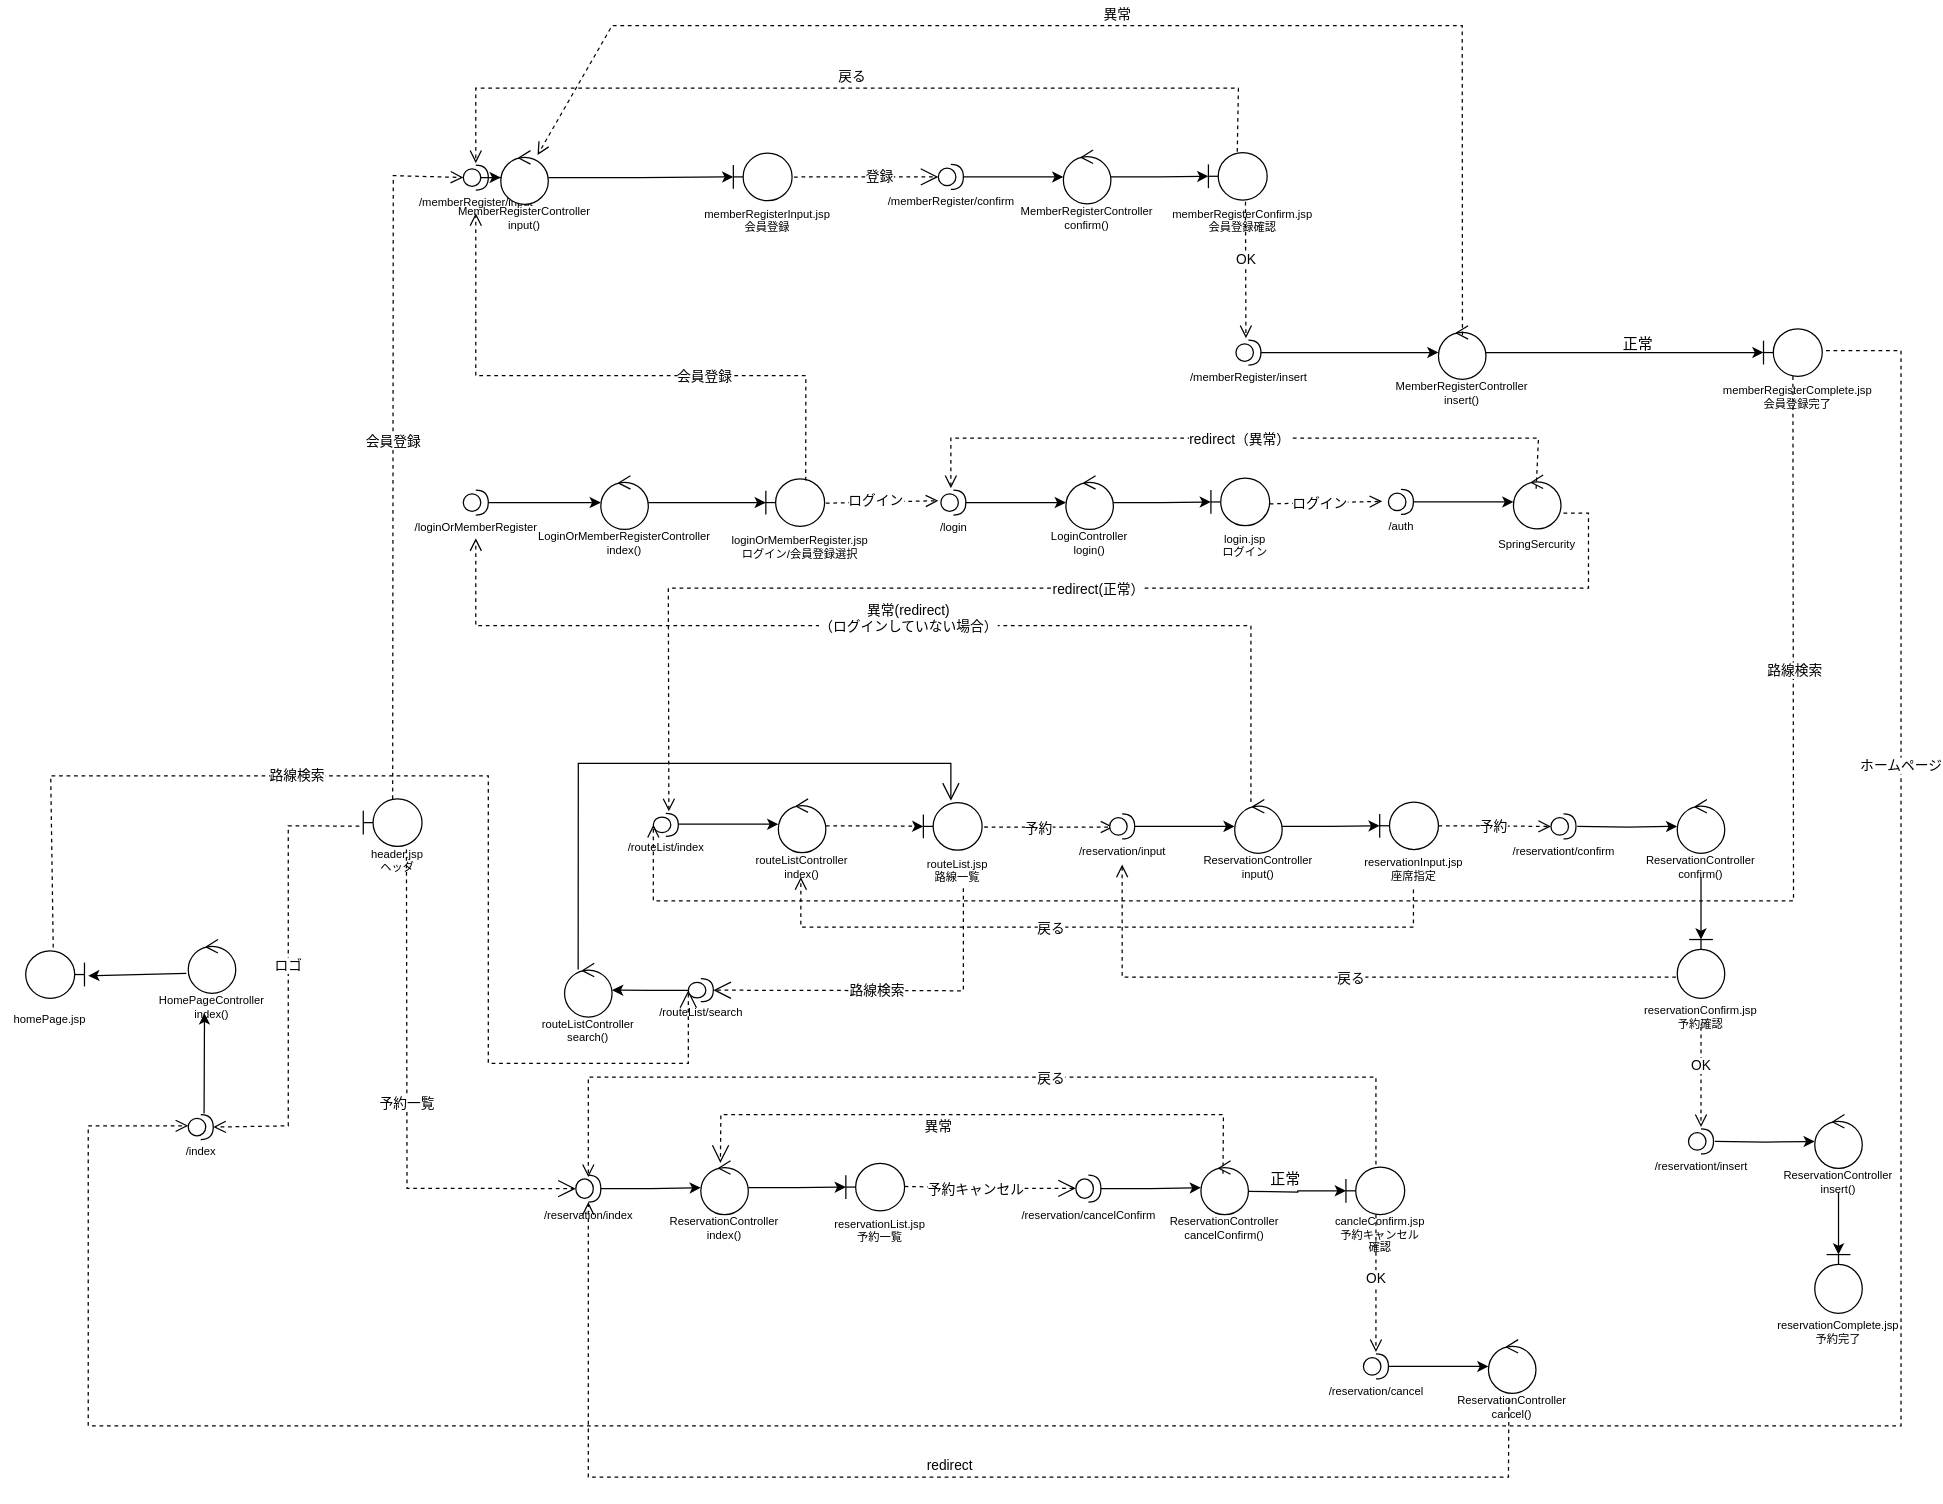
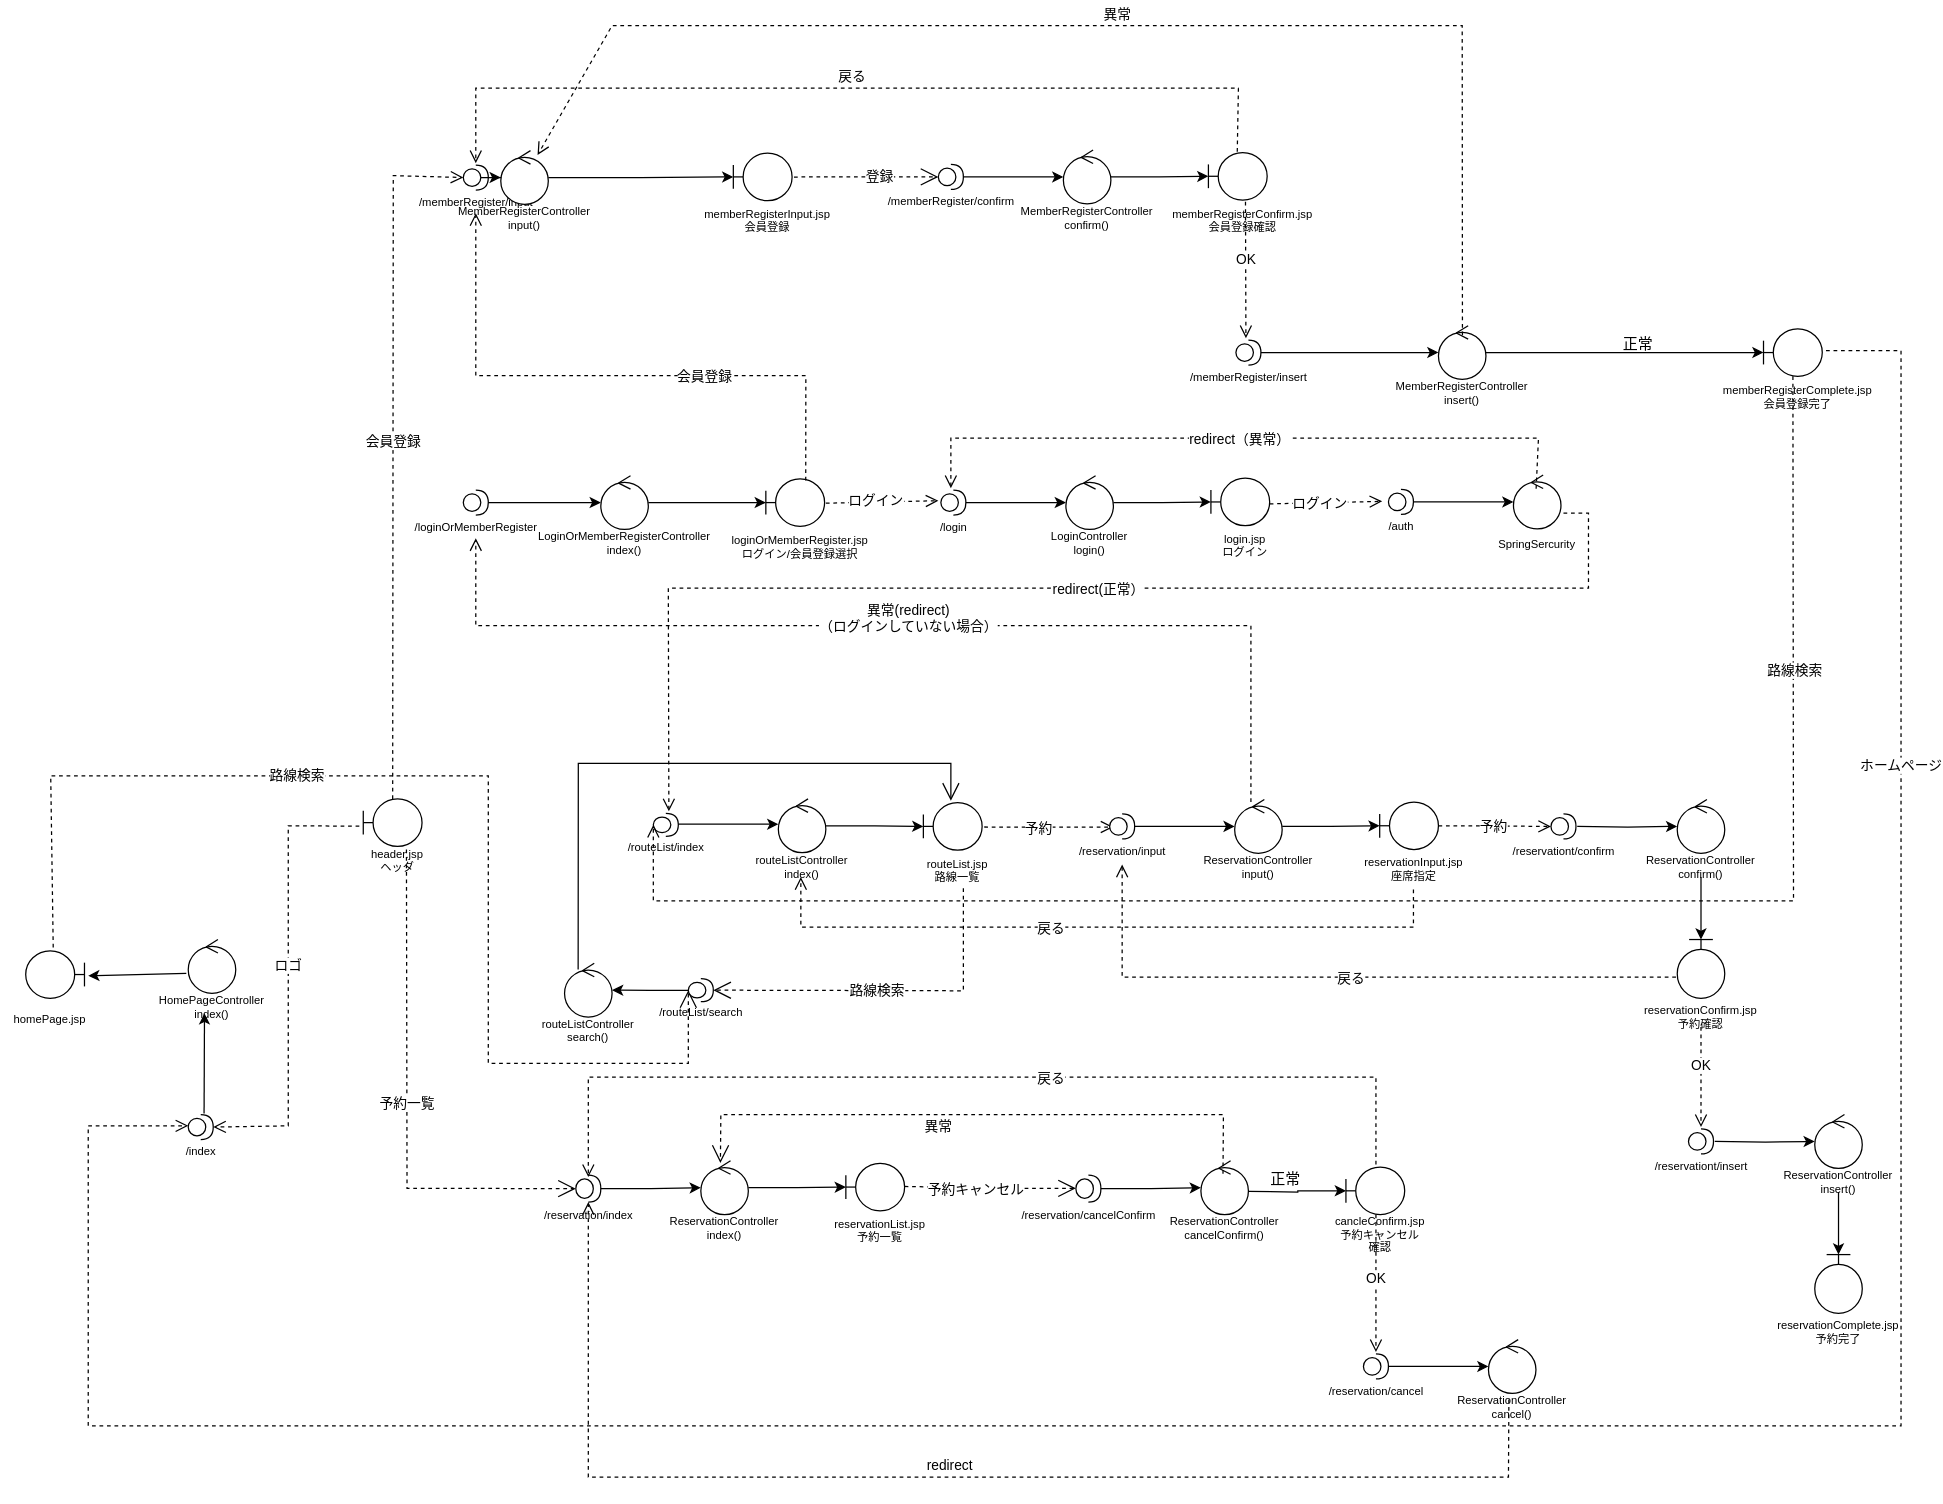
(871, 826) -> (871, 826)
